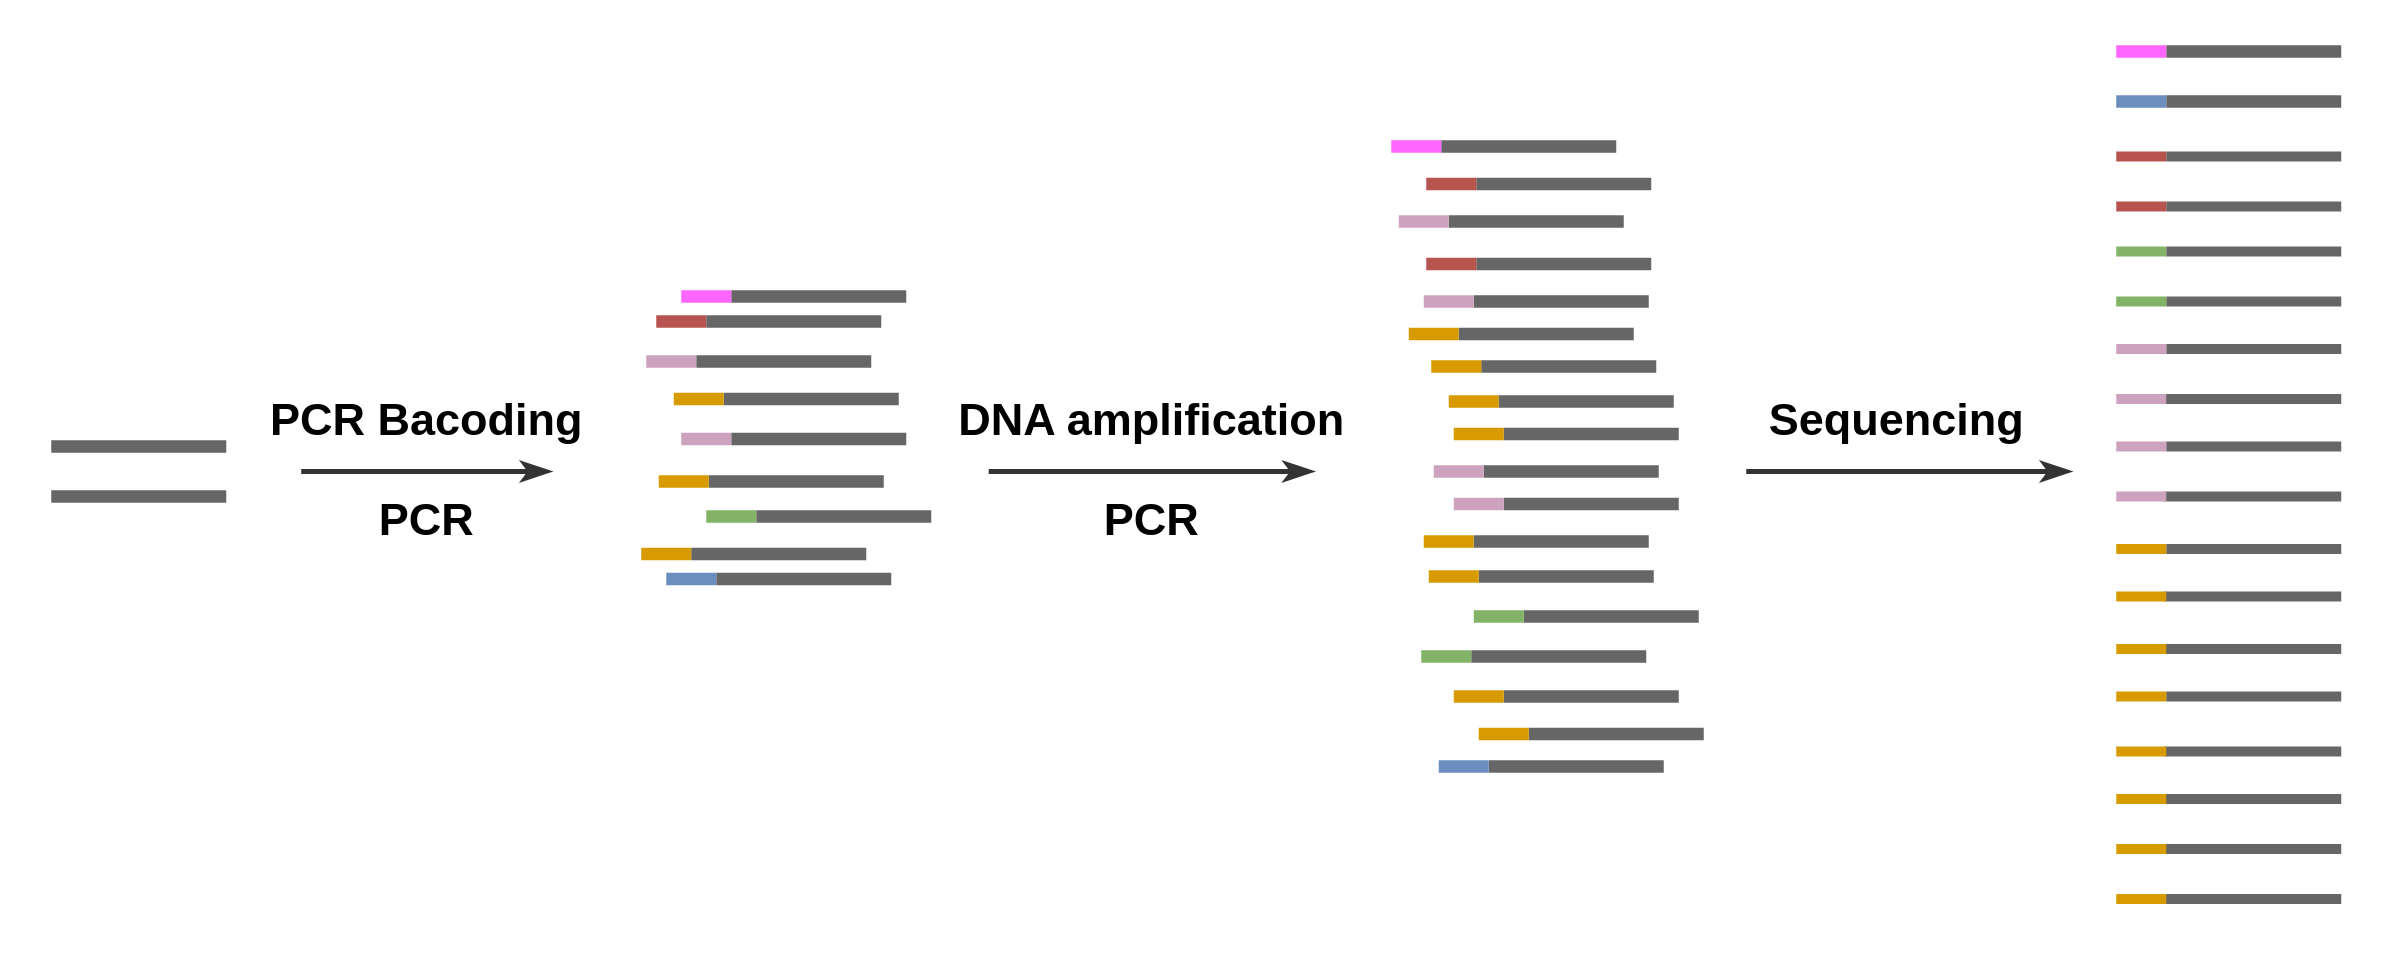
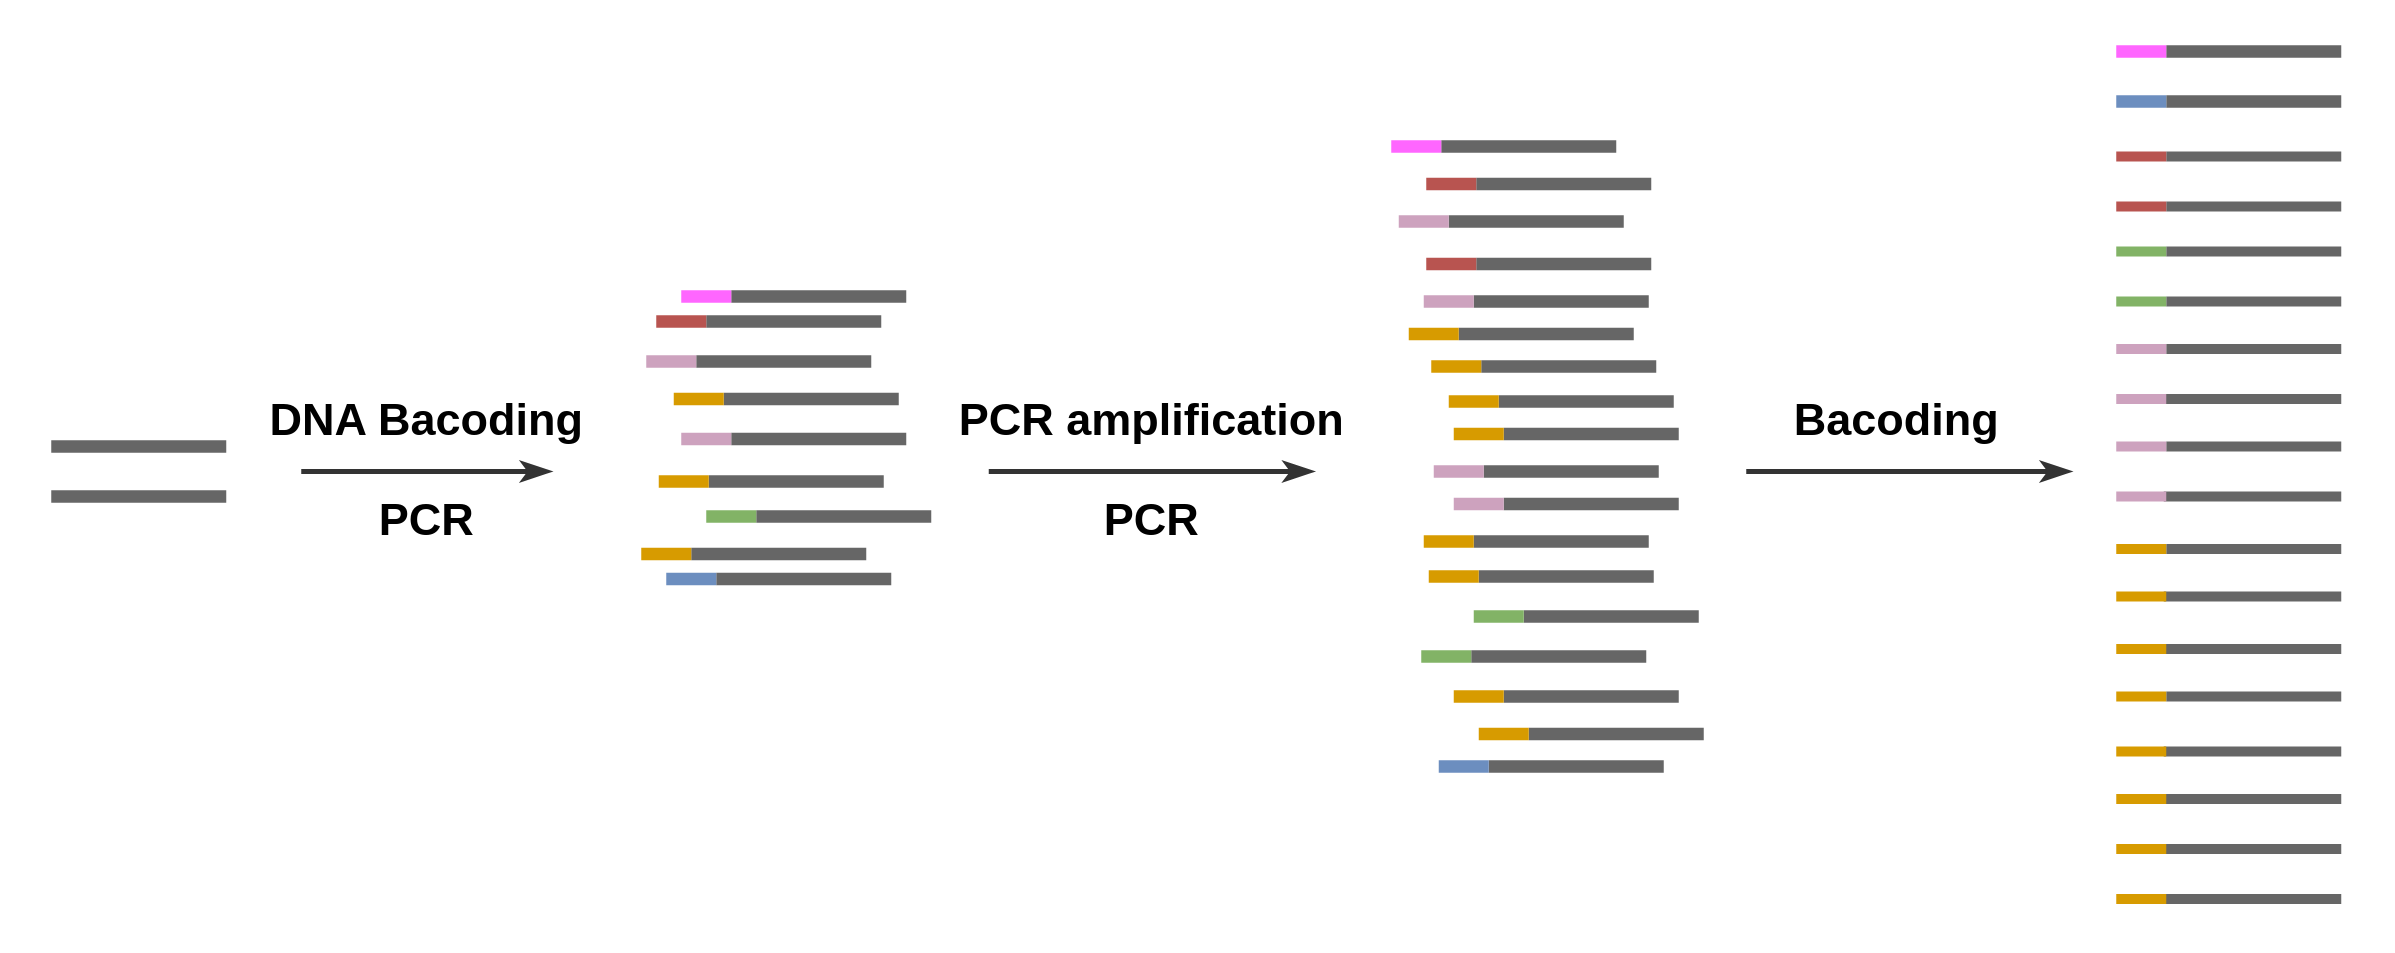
(428, 421) -> (428, 421)
(1153, 421) -> (1153, 421)
(1898, 421) -> (1898, 421)
